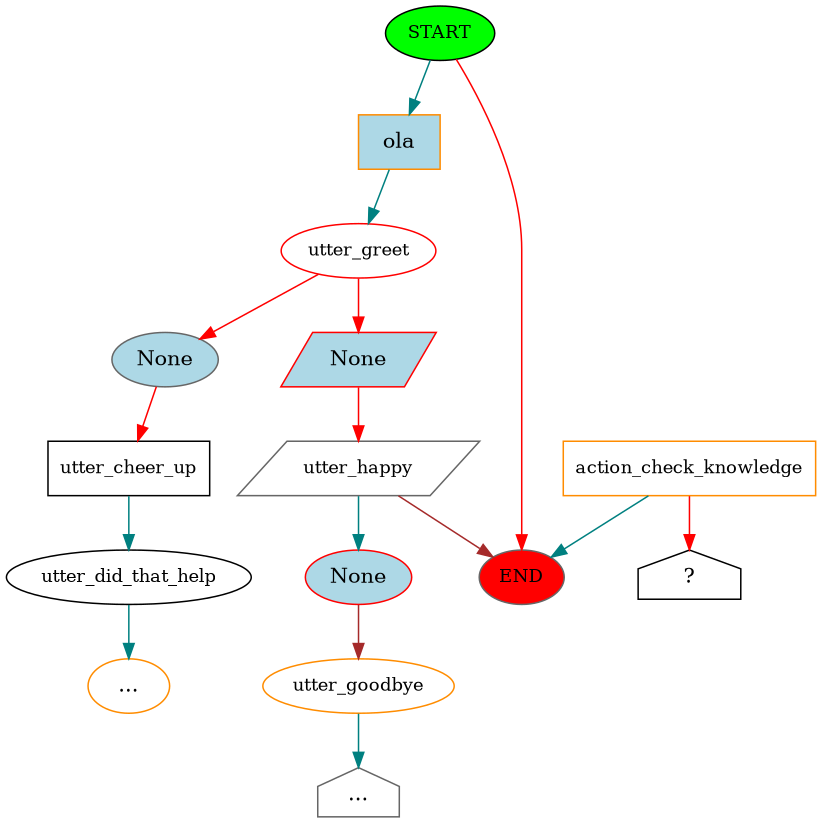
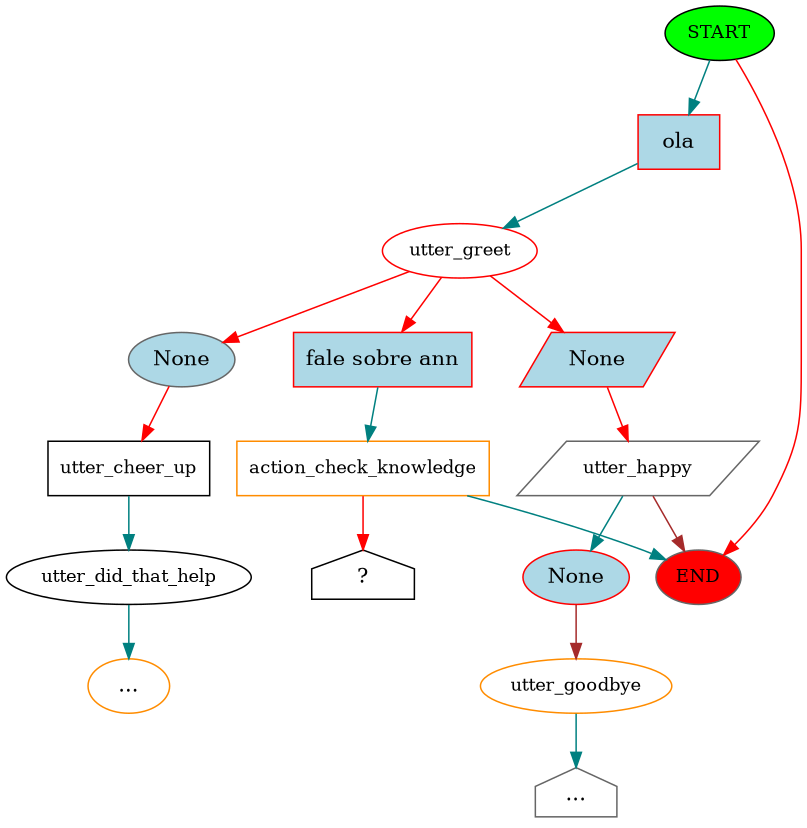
(399, 142) -> (679, 142)
none -> (383, 360)
